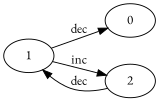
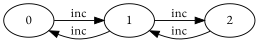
none -> (74, 20)
(80, 29) -> (79, 31)
(80, 81) -> (180, 31)
